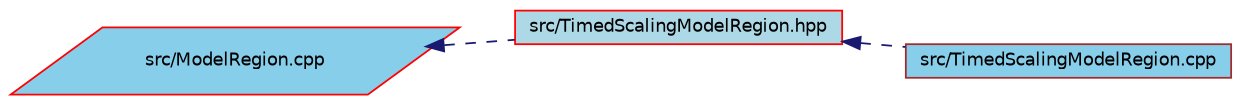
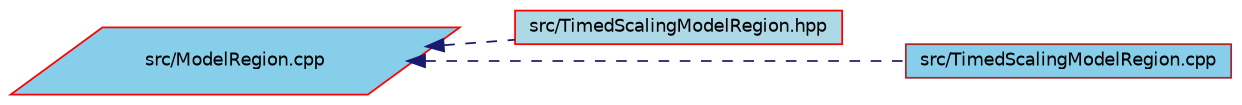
(883, 45) -> (665, 61)
